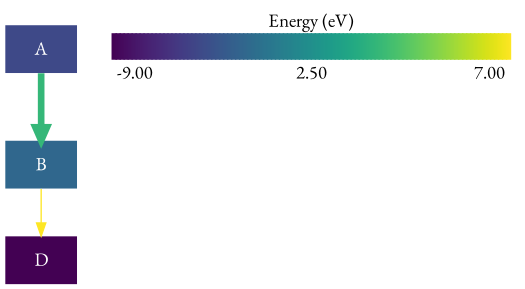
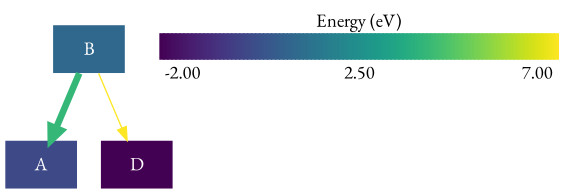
(135, 73) -> (183, 73)
(41, 100) -> (68, 101)
